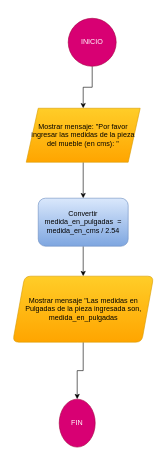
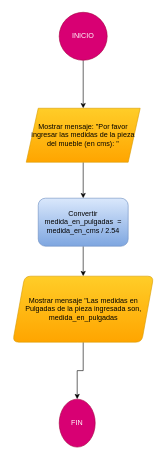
(92, 42) -> (83, 36)
